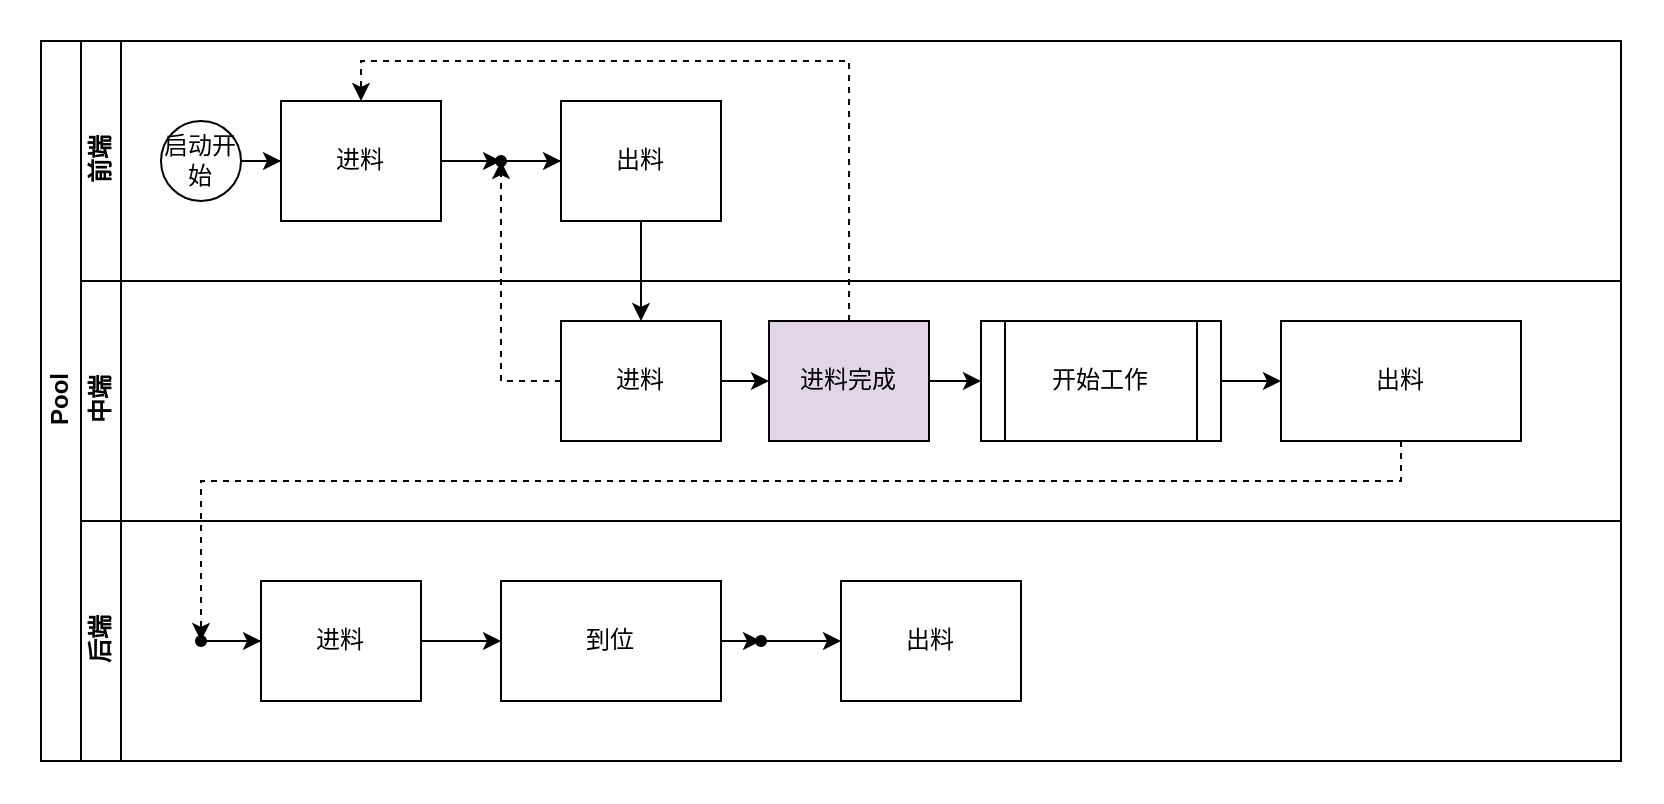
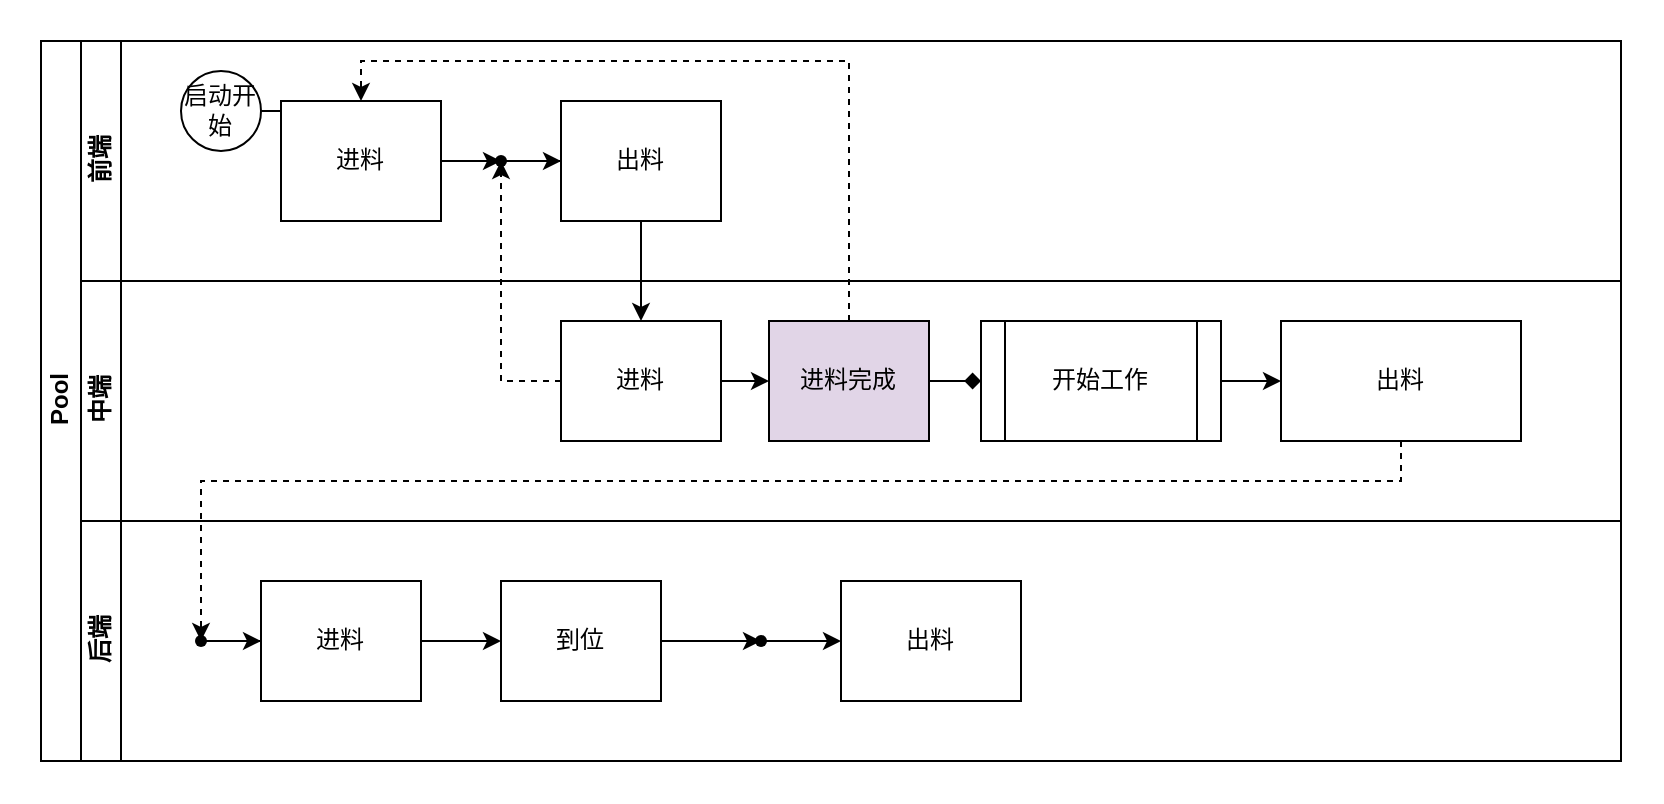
(201, 161) -> (221, 111)
(965, 381) -> (964, 381)
(611, 641) -> (581, 641)
